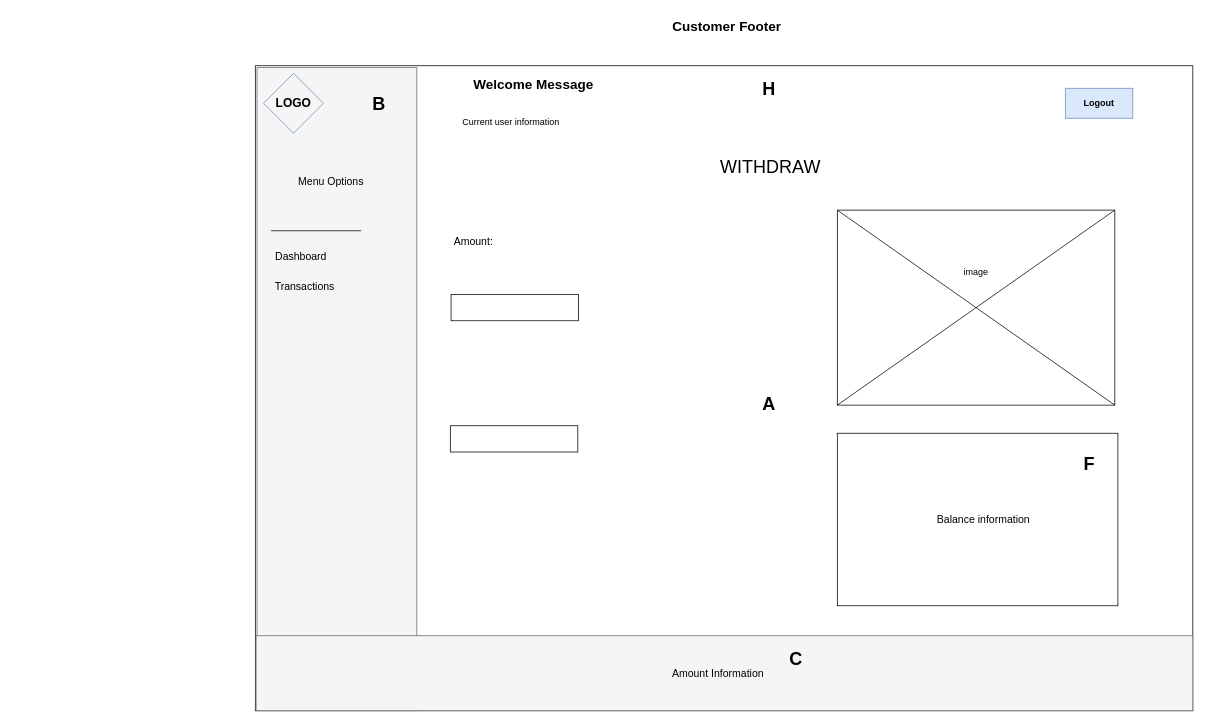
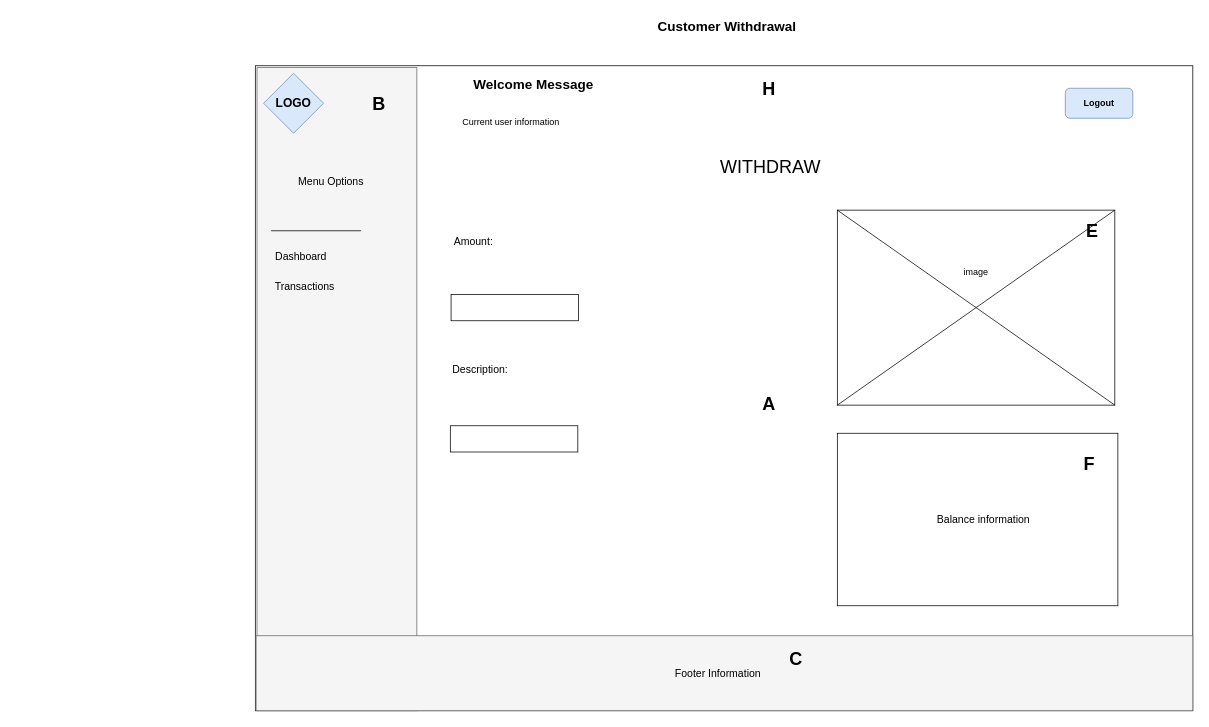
(727, 27) -> (727, 27)
(294, 103) -> (294, 103)
(1099, 103) -> (1099, 103)
none -> (1092, 231)
none -> (480, 369)
(718, 673) -> (718, 673)
